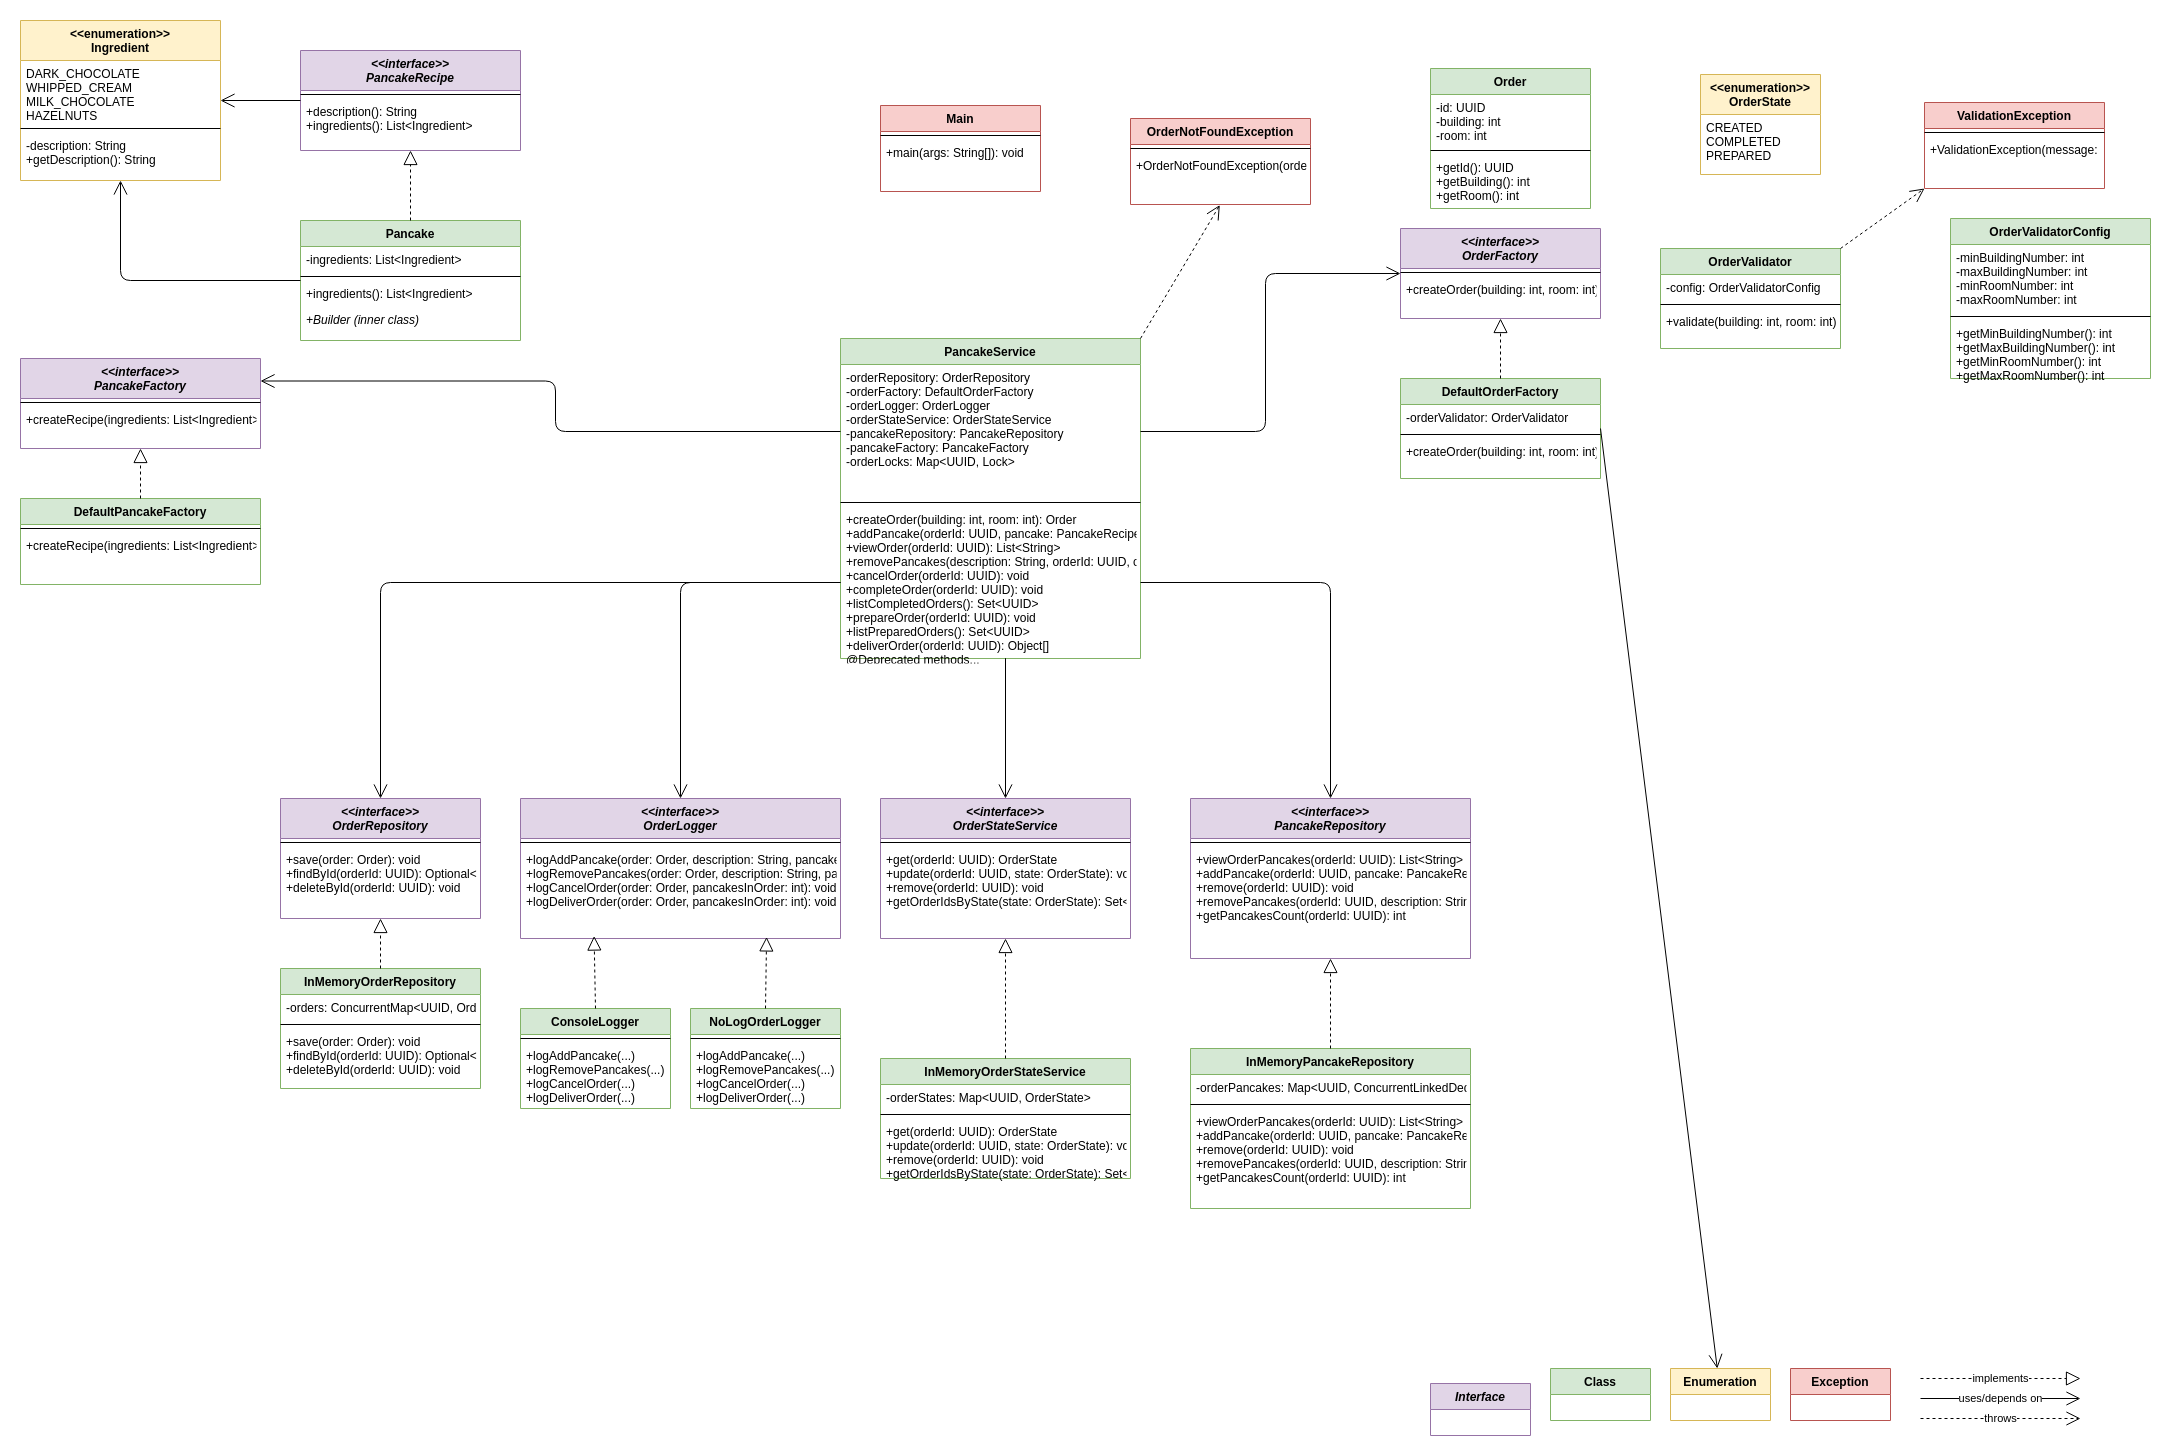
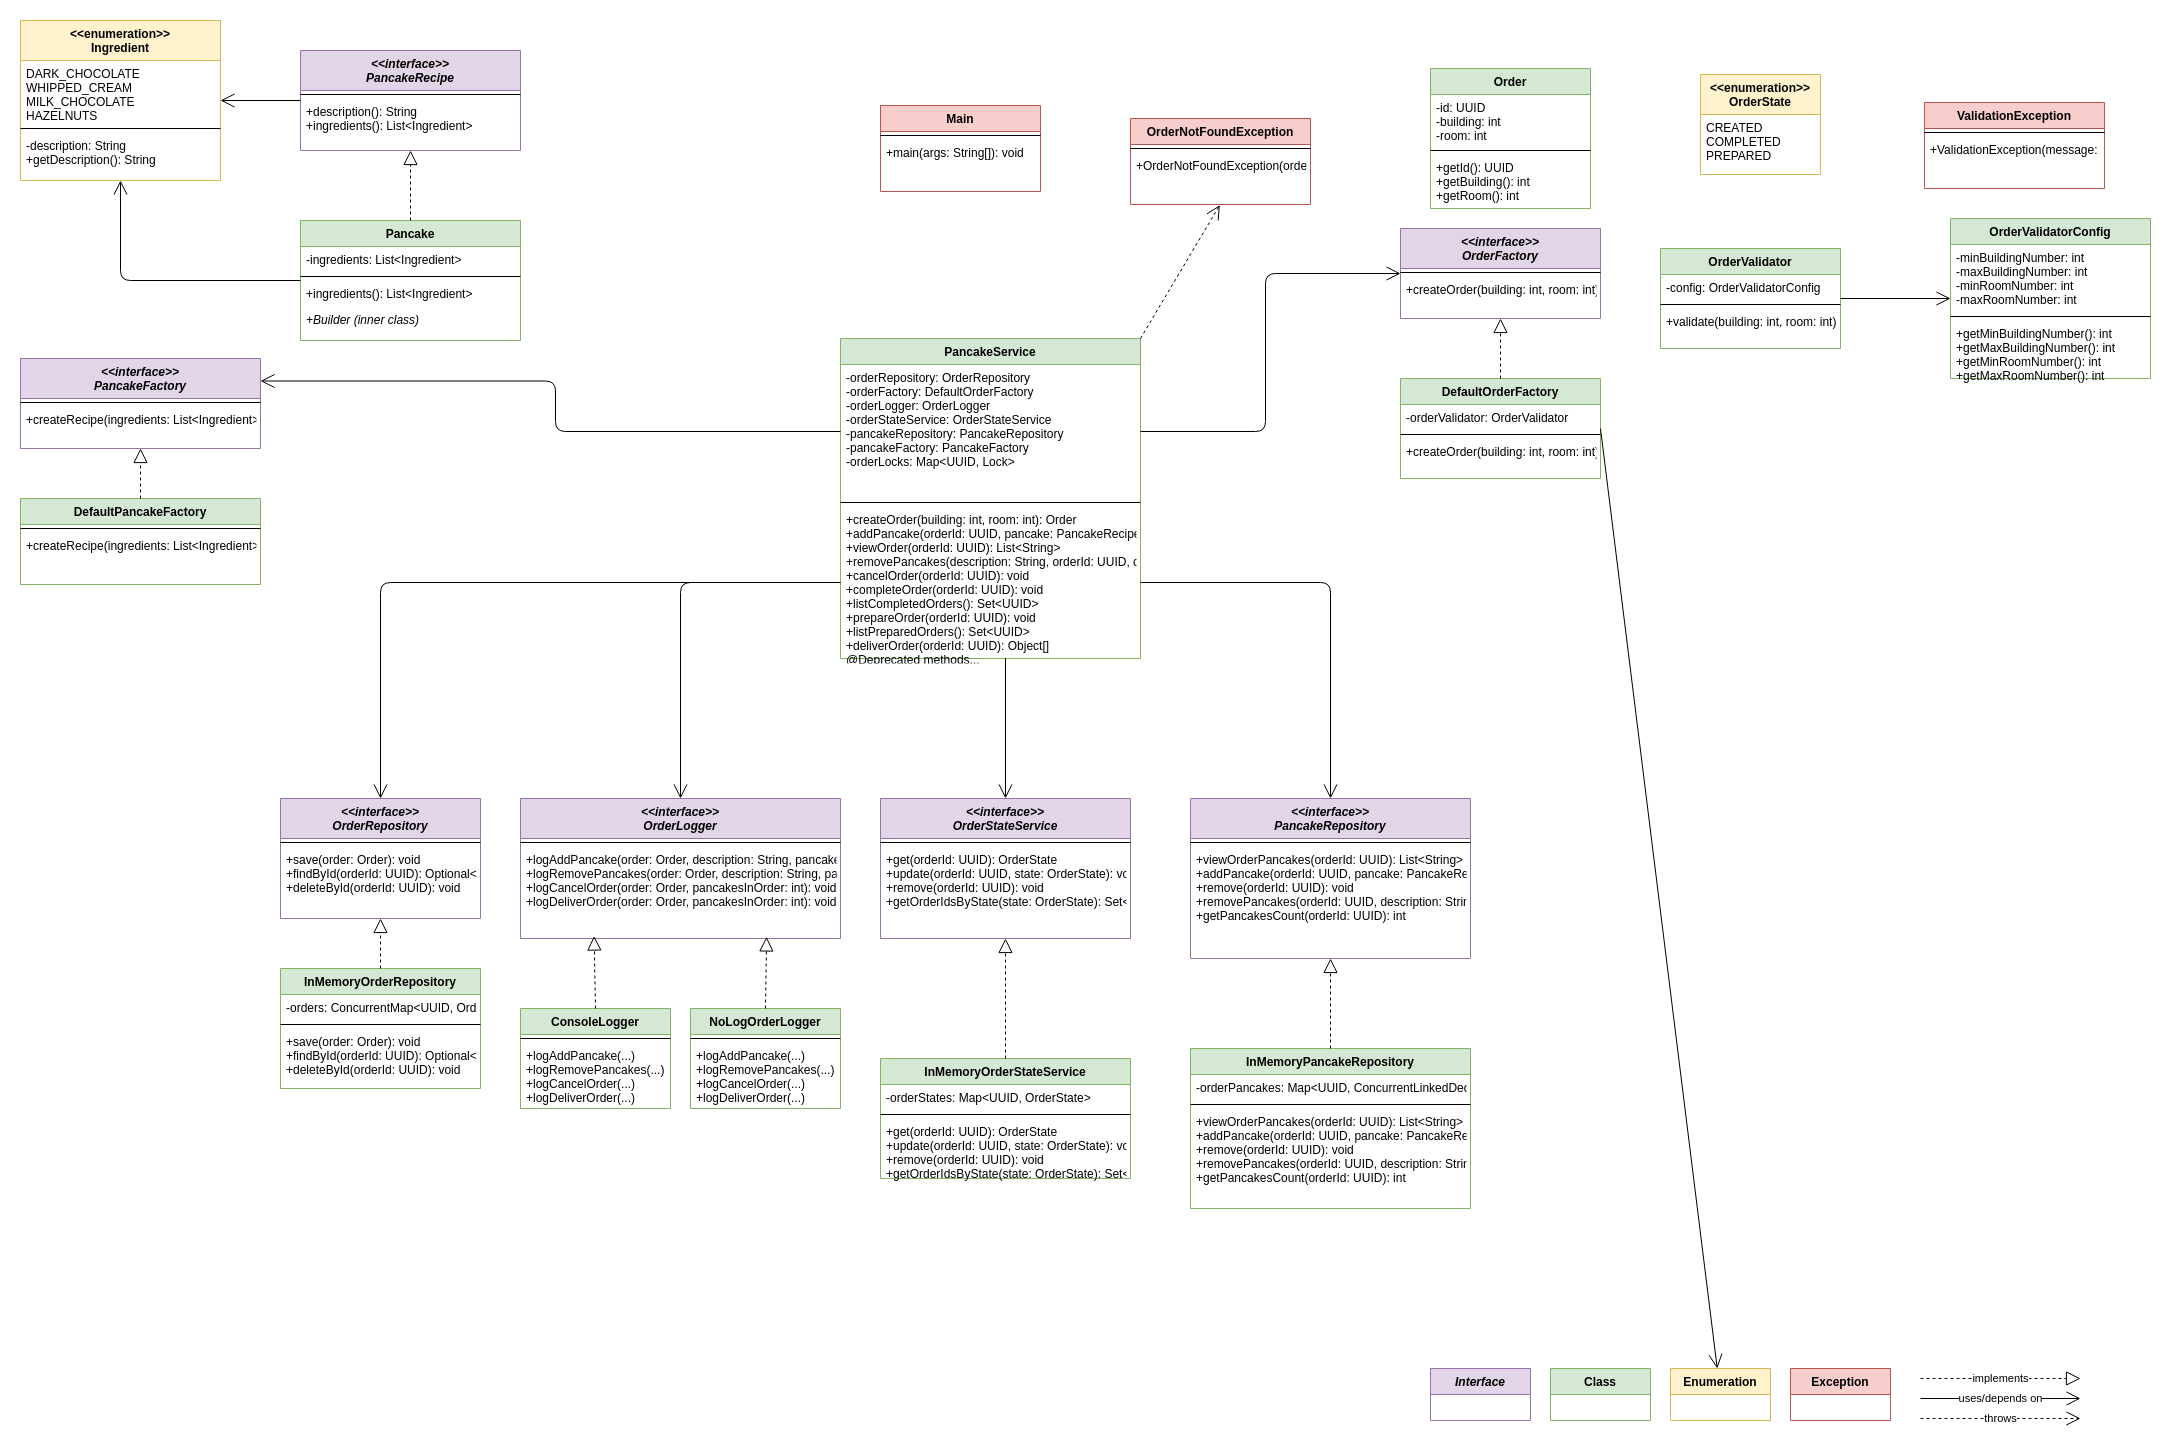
(1882, 219) -> none
none -> (1895, 299)
(1481, 1410) -> (1481, 1395)
